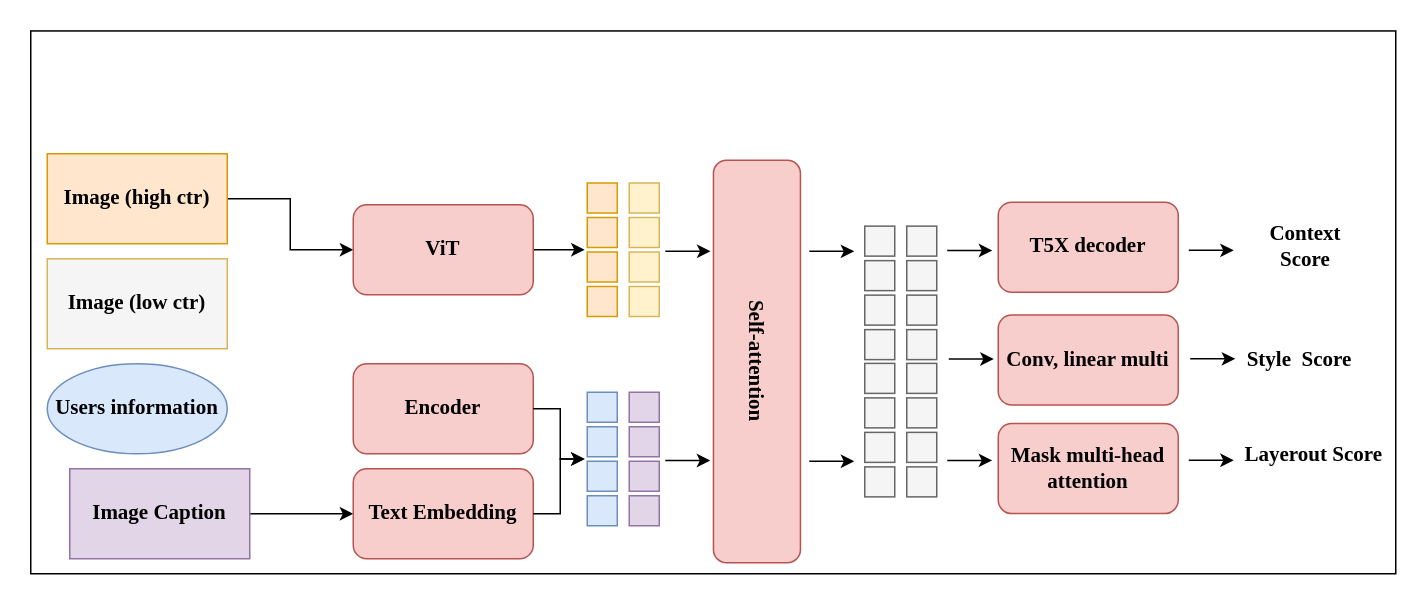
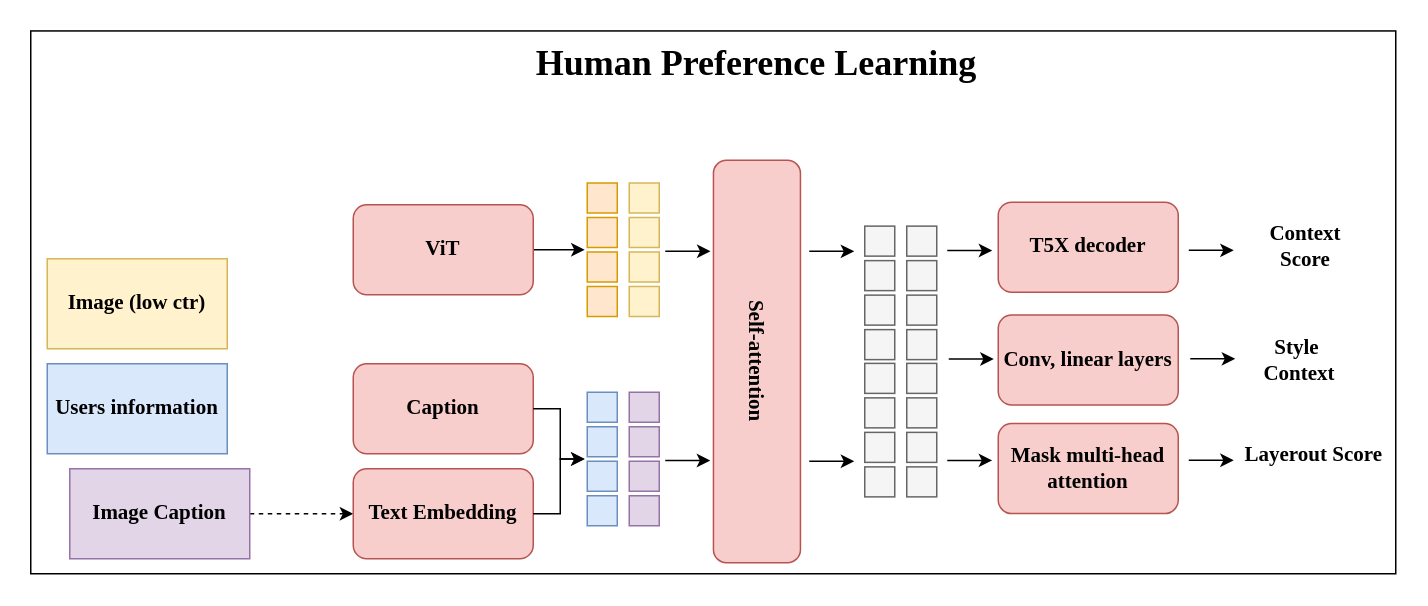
none -> (757, 63)
(137, 199) -> none
(290, 219) -> none
(137, 304) -> (137, 304)
(1088, 361) -> (1088, 361)
(1300, 361) -> (1300, 361)
(137, 409) -> (137, 409)
(443, 409) -> (443, 409)
(296, 514) -> (296, 514)
